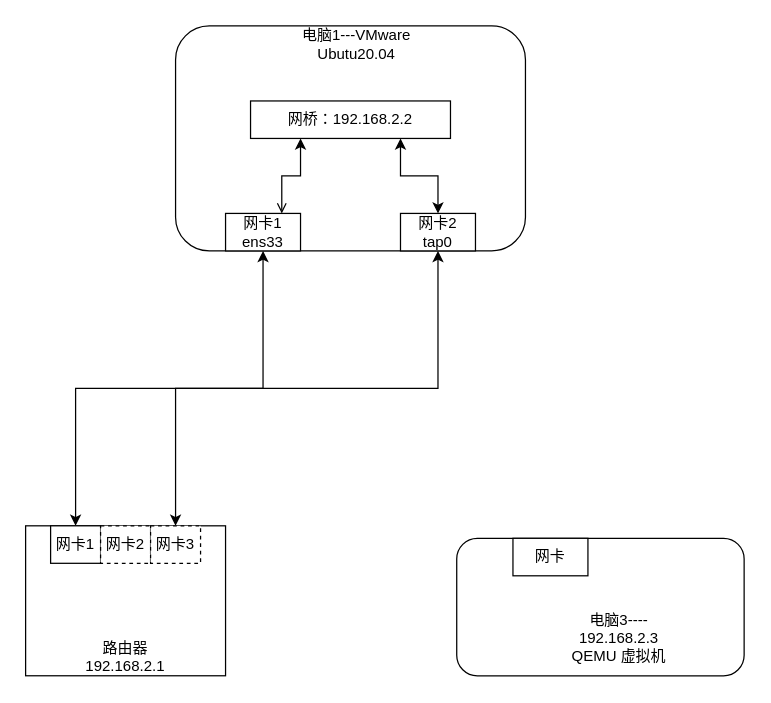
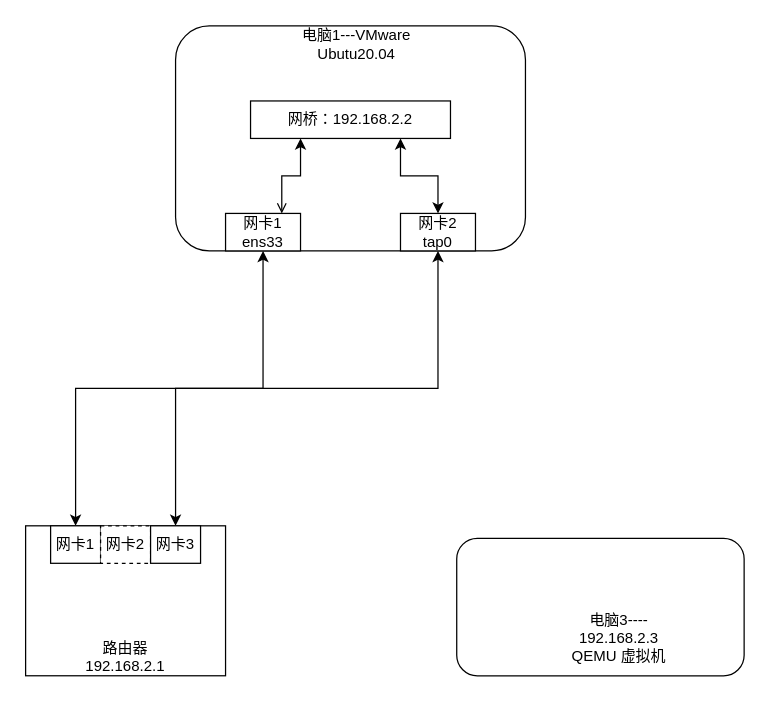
(176, 544) -> (176, 544)
(551, 557) -> none
